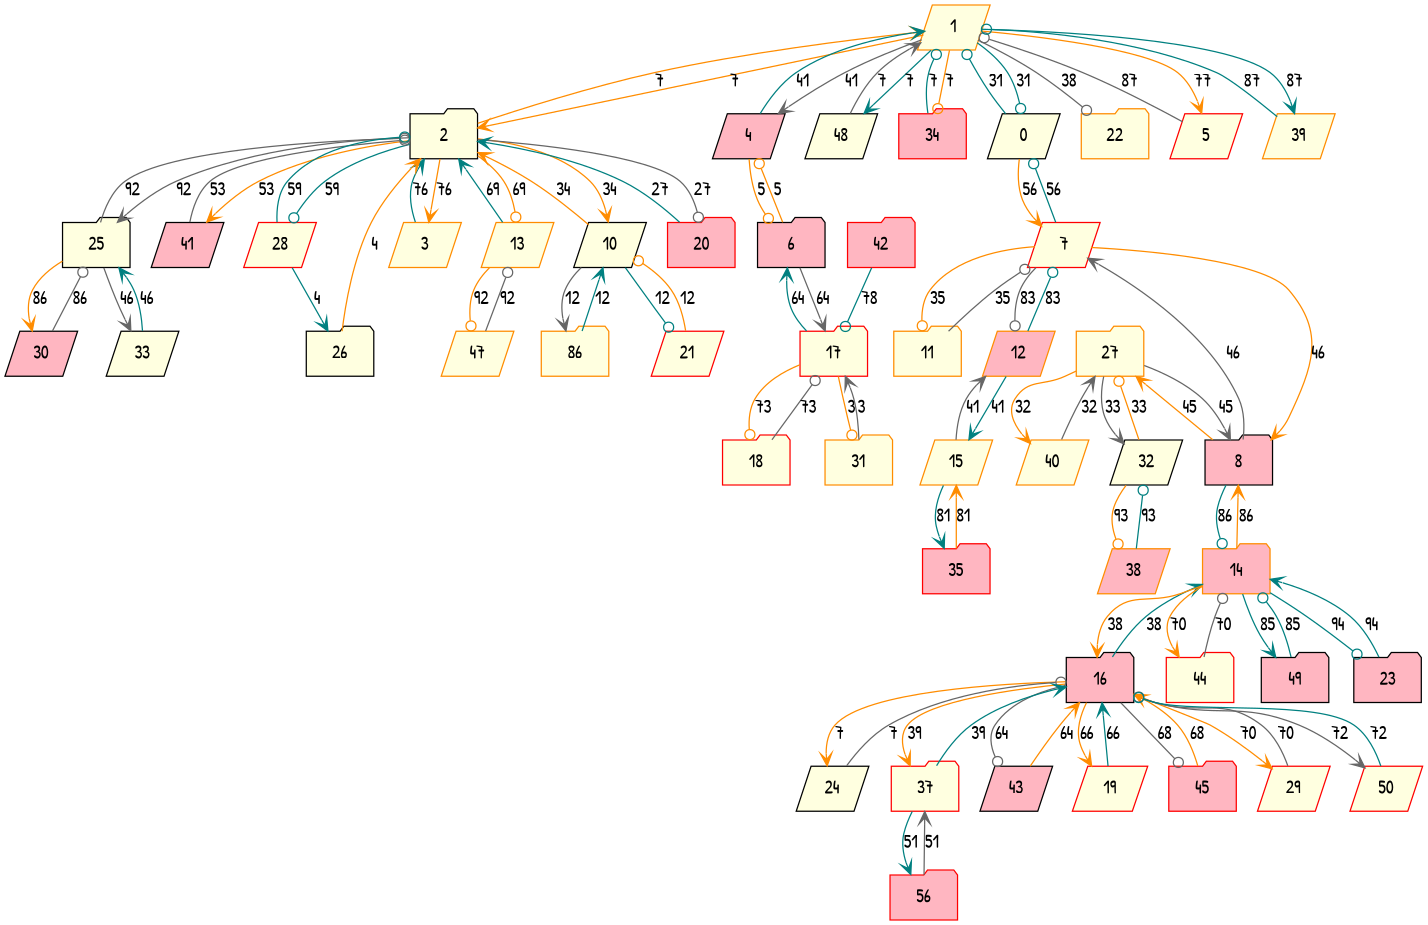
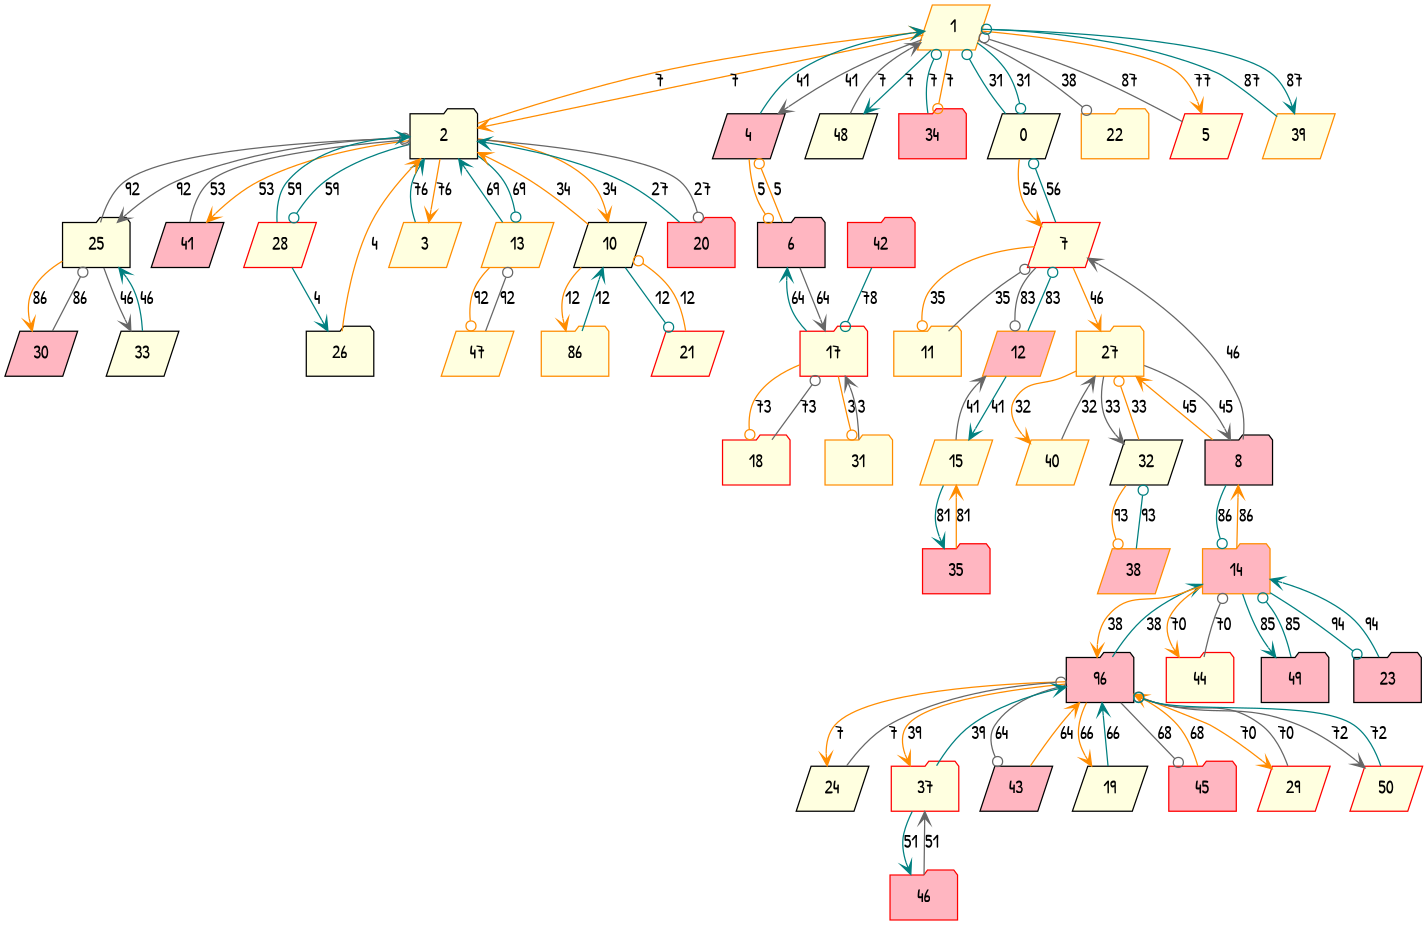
(292, 177) -> (292, 177)
(503, 180) -> (503, 180)
(1267, 276) -> (1084, 294)
(565, 291) -> (565, 291)
(1100, 680) -> (1100, 680)
(1110, 789) -> (1110, 789)
(924, 898) -> (924, 898)
